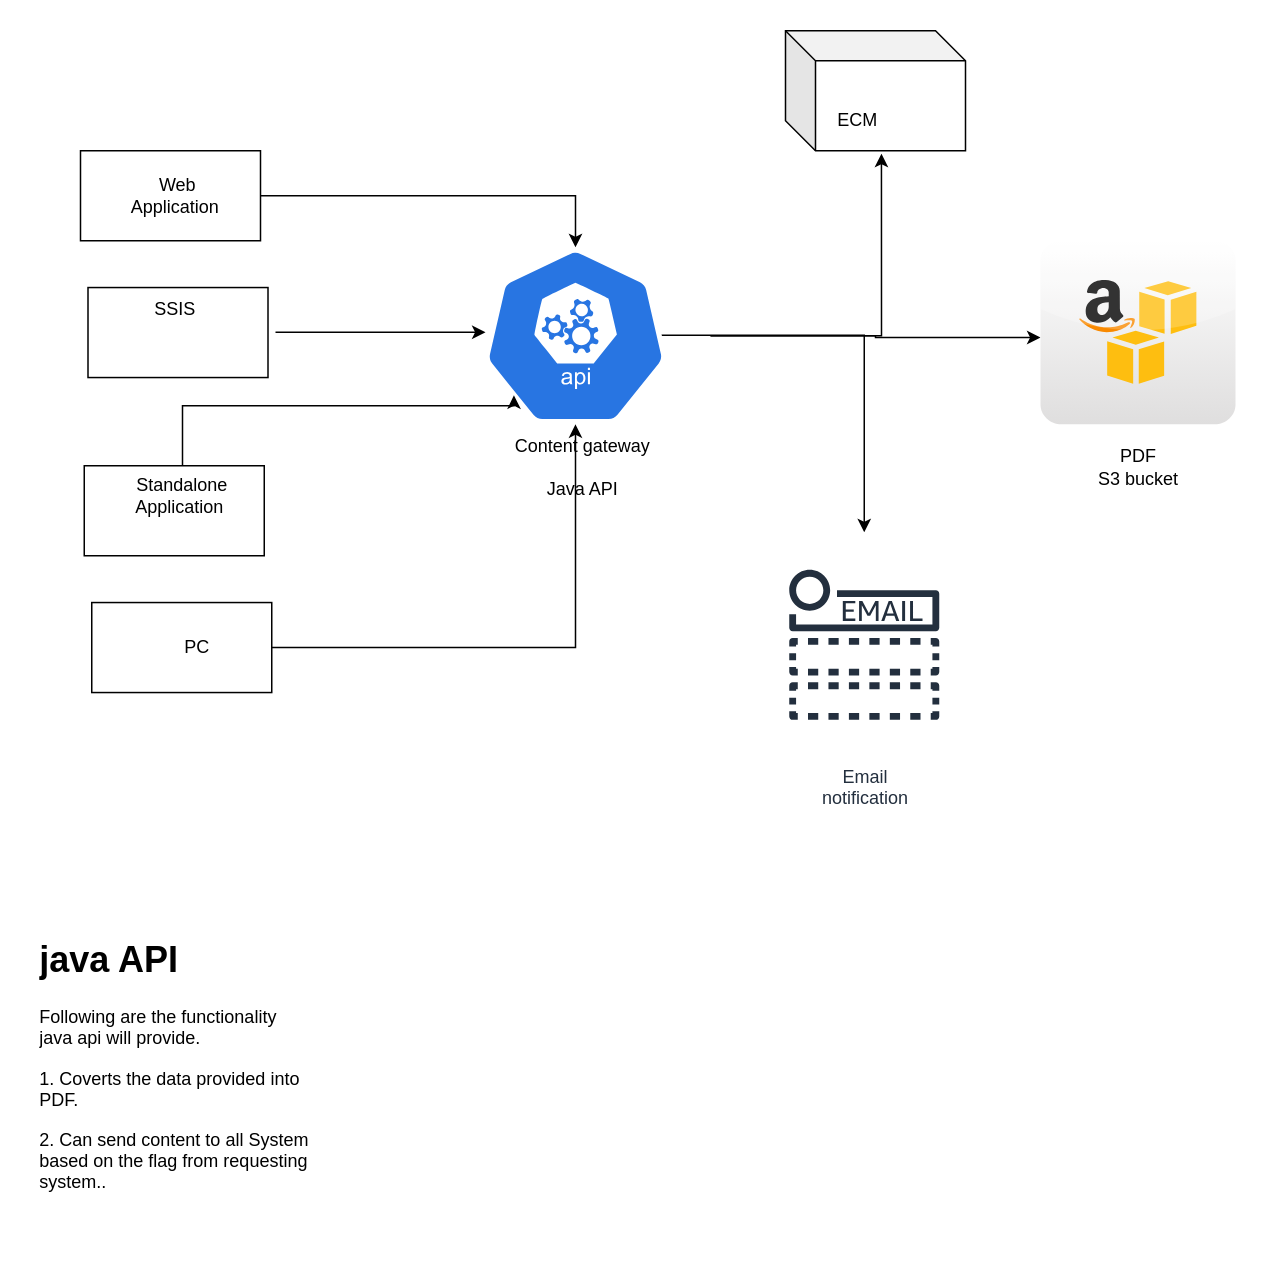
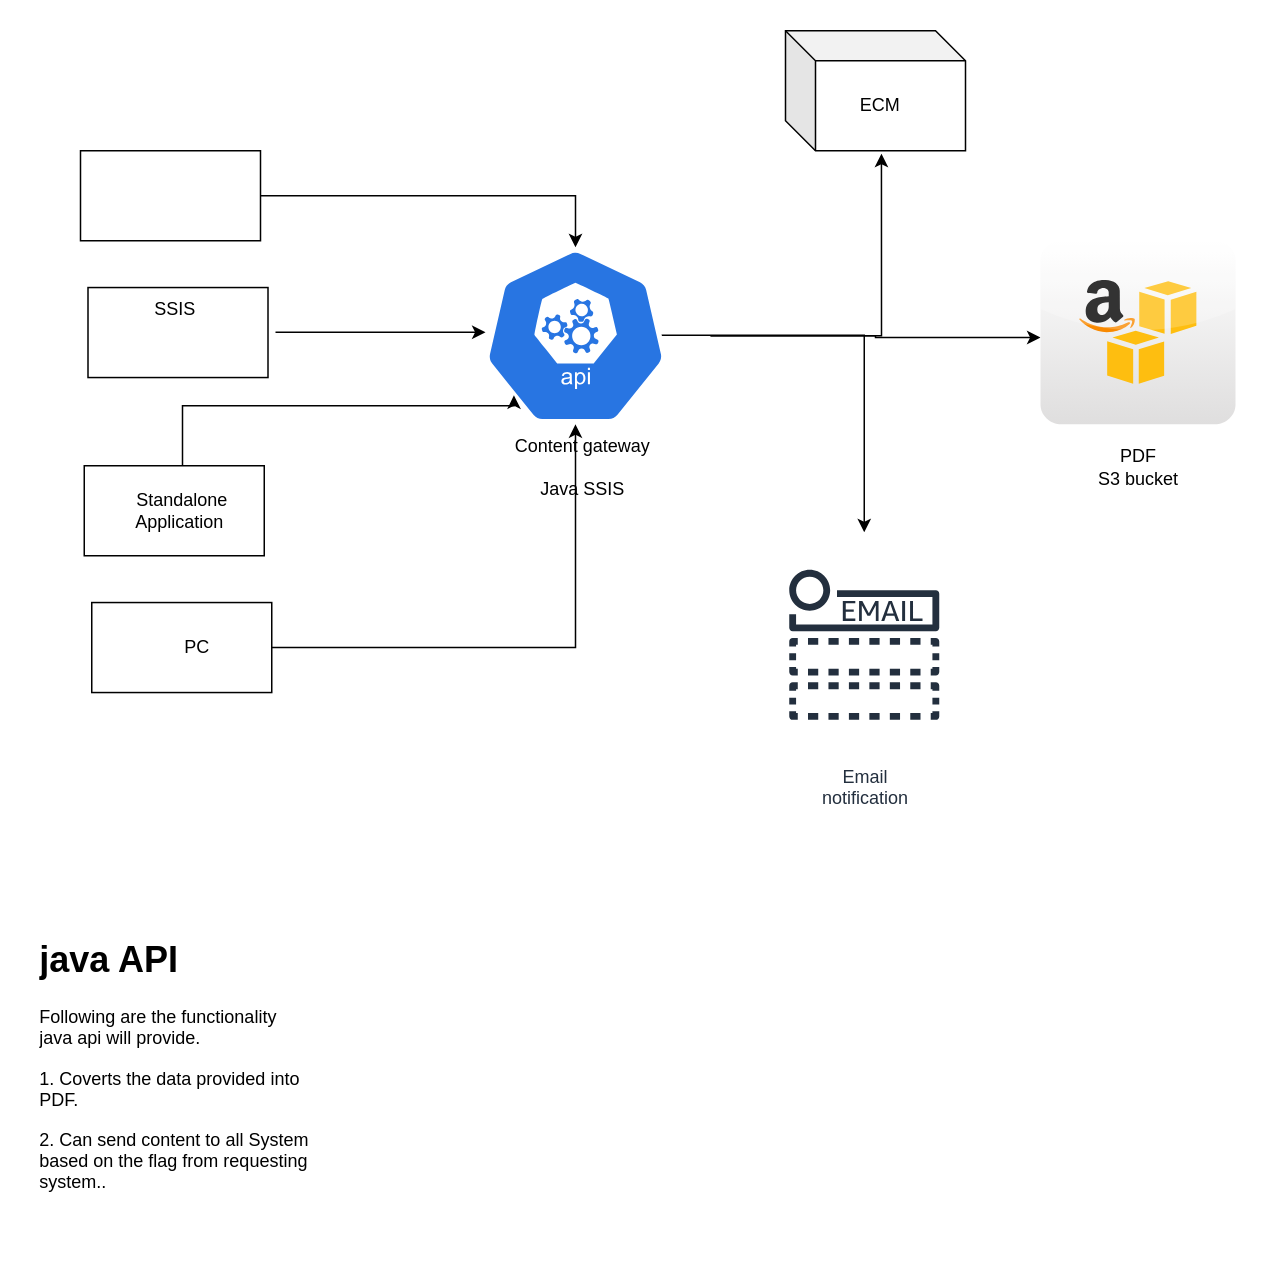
(860, 121) -> (883, 106)
(178, 196) -> none
(583, 467) -> (583, 467)
(182, 496) -> (182, 511)
